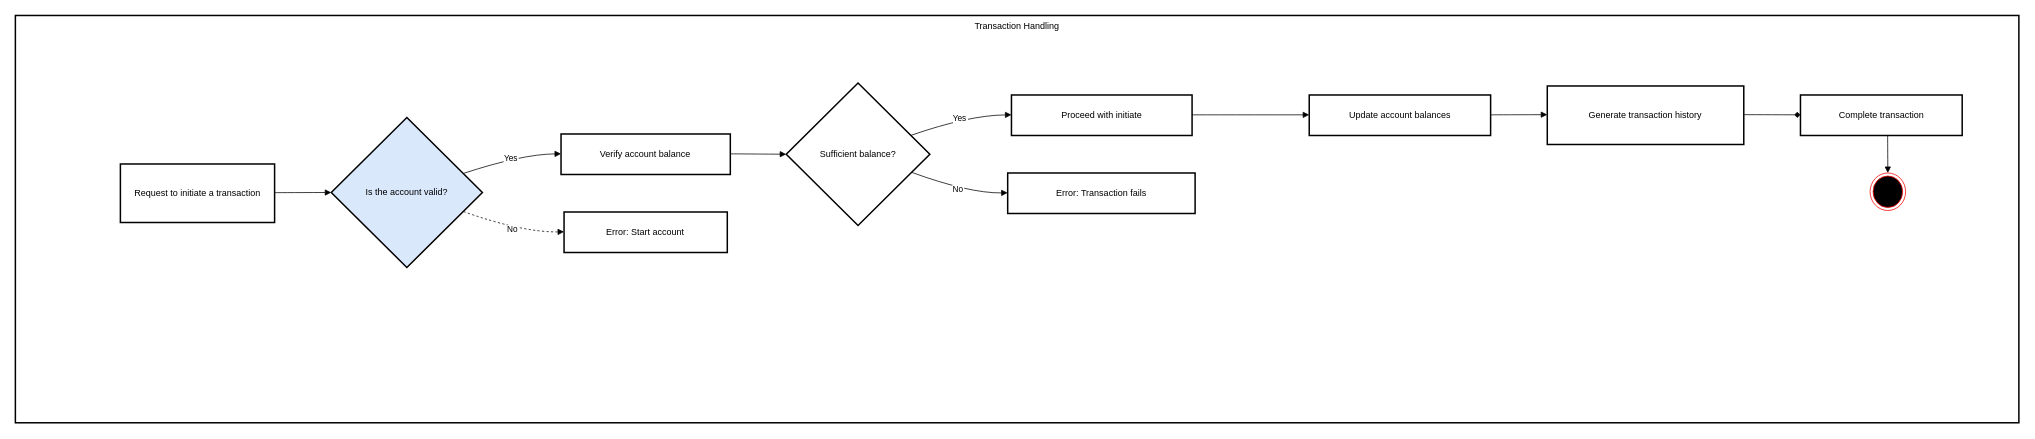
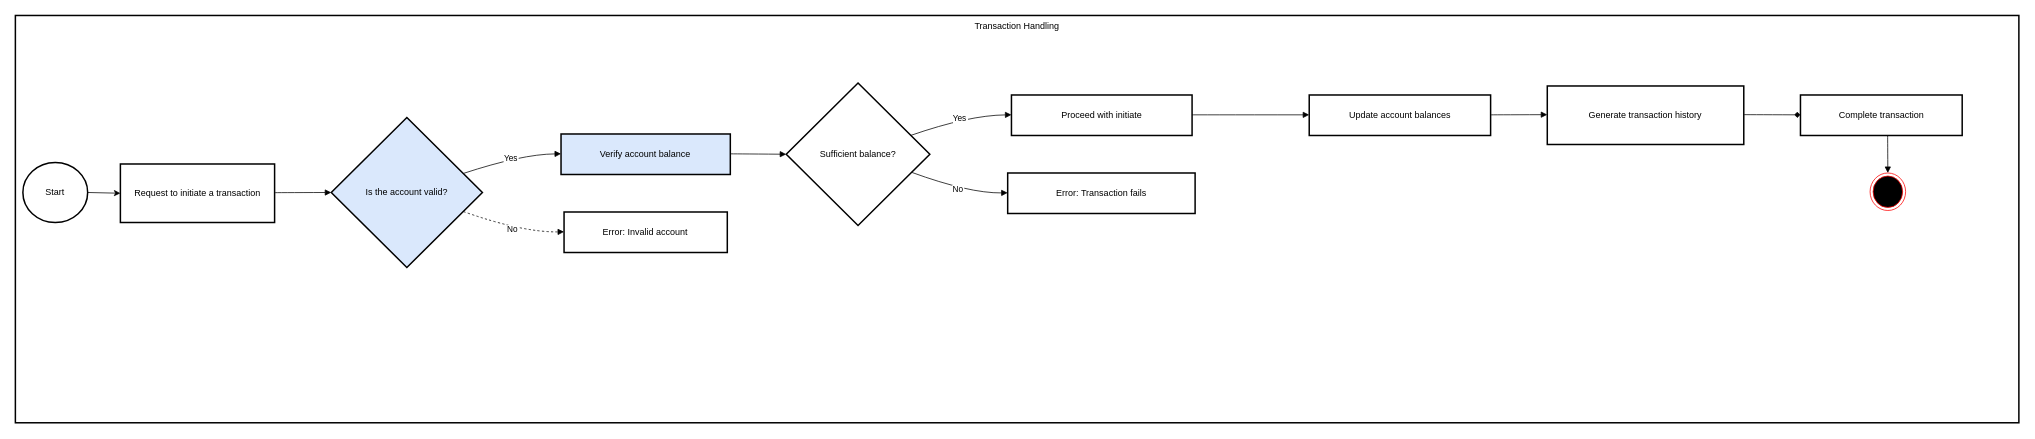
(646, 154) -> (646, 154)
none -> (55, 192)
none -> (96, 193)
(645, 232) -> (645, 232)
